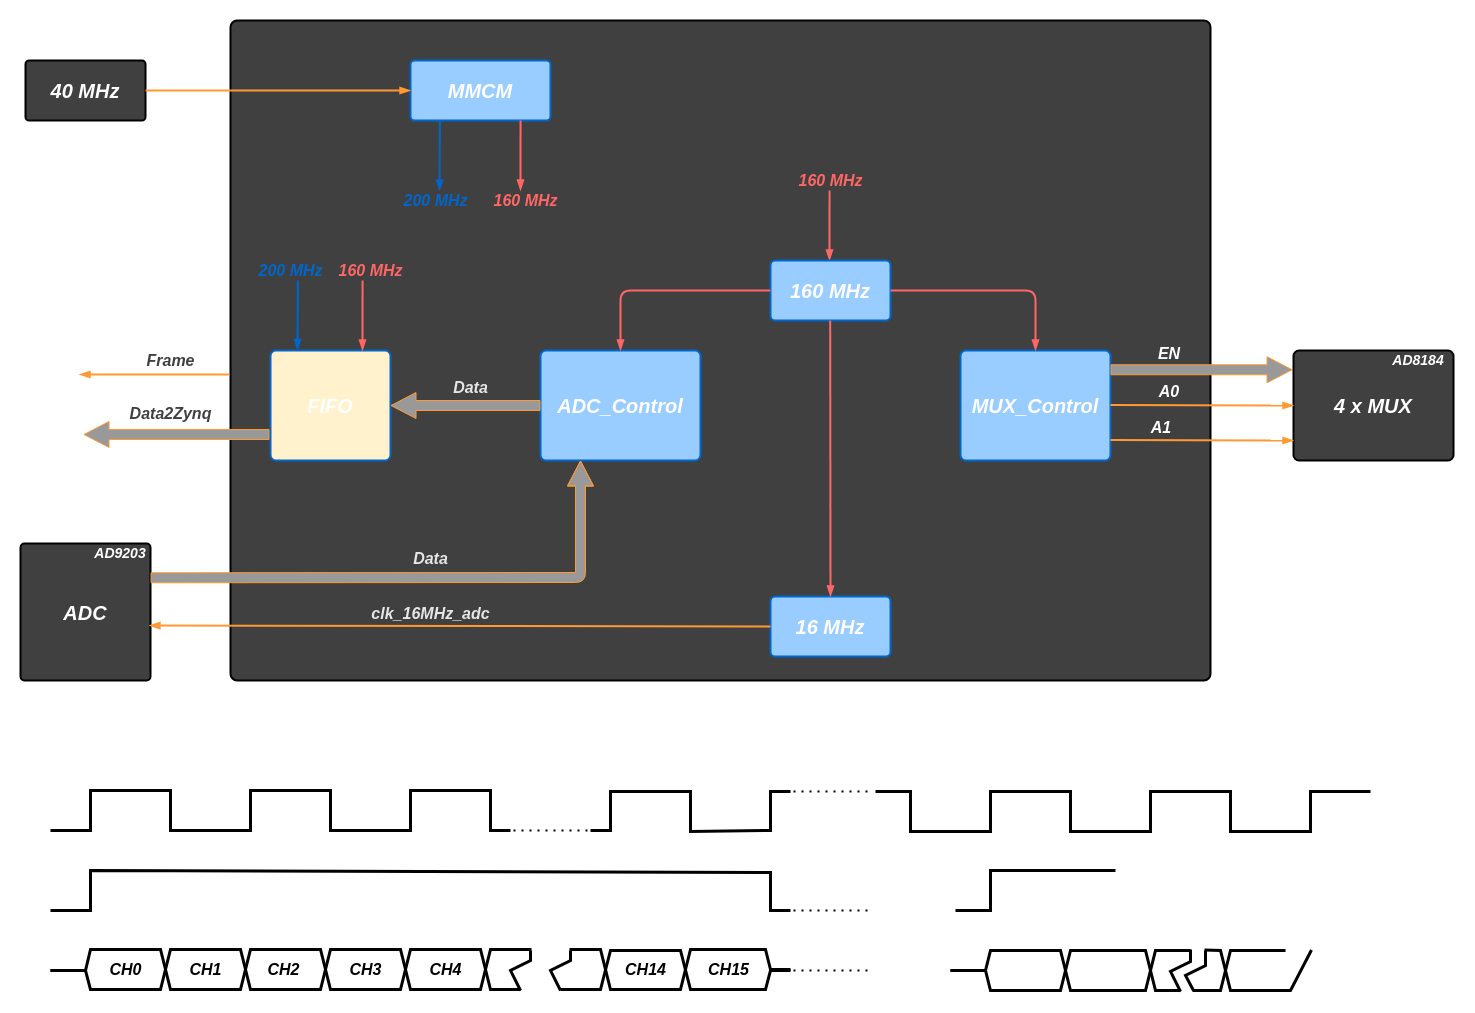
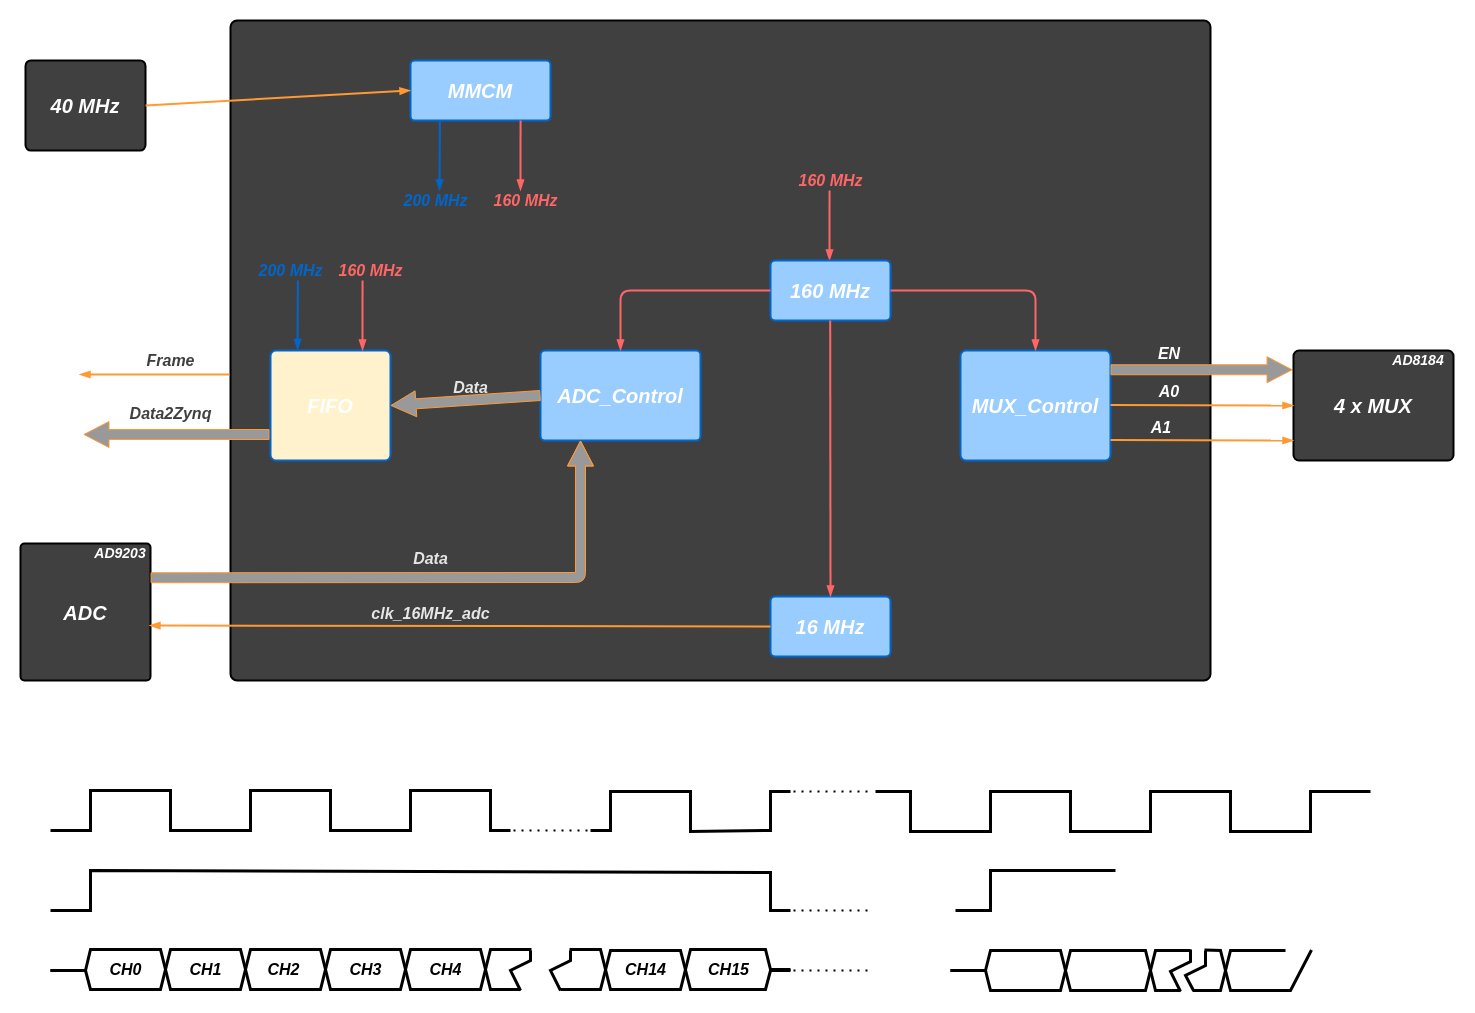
(86, 91) -> (86, 106)
(621, 406) -> (621, 396)
